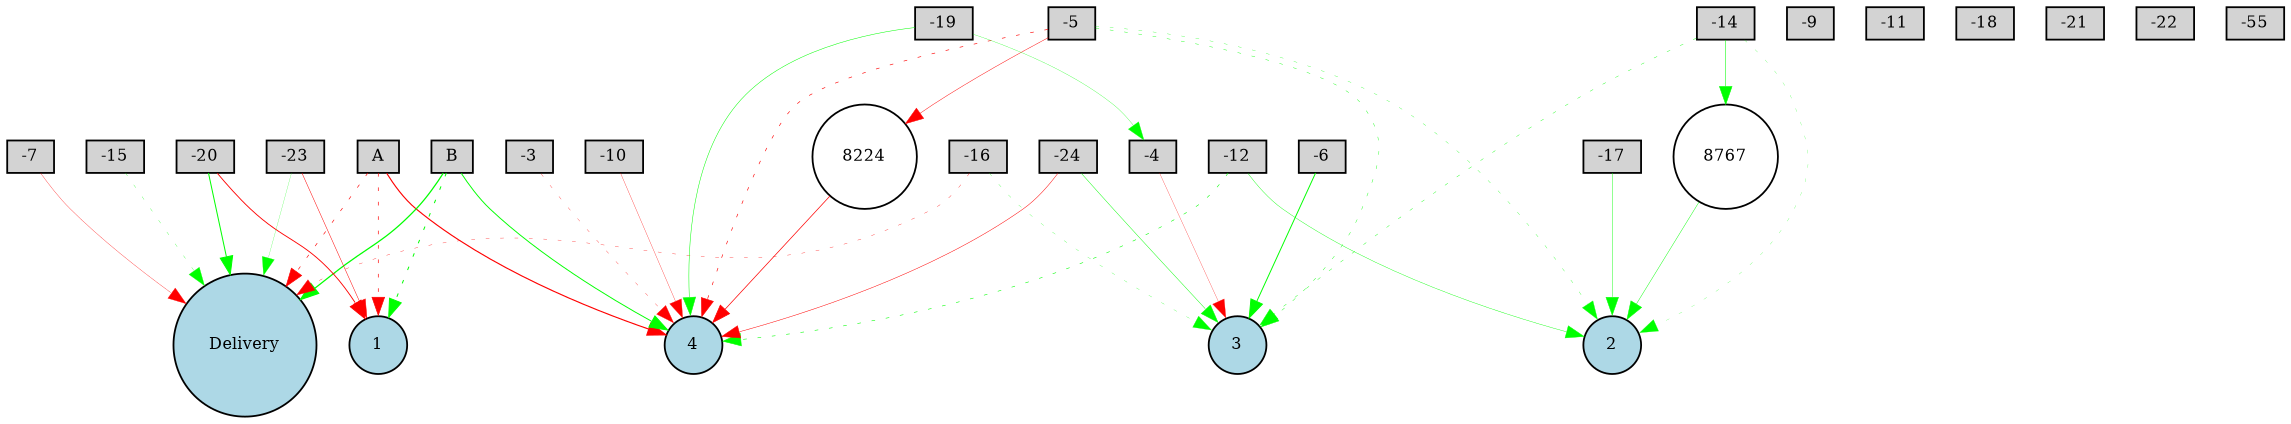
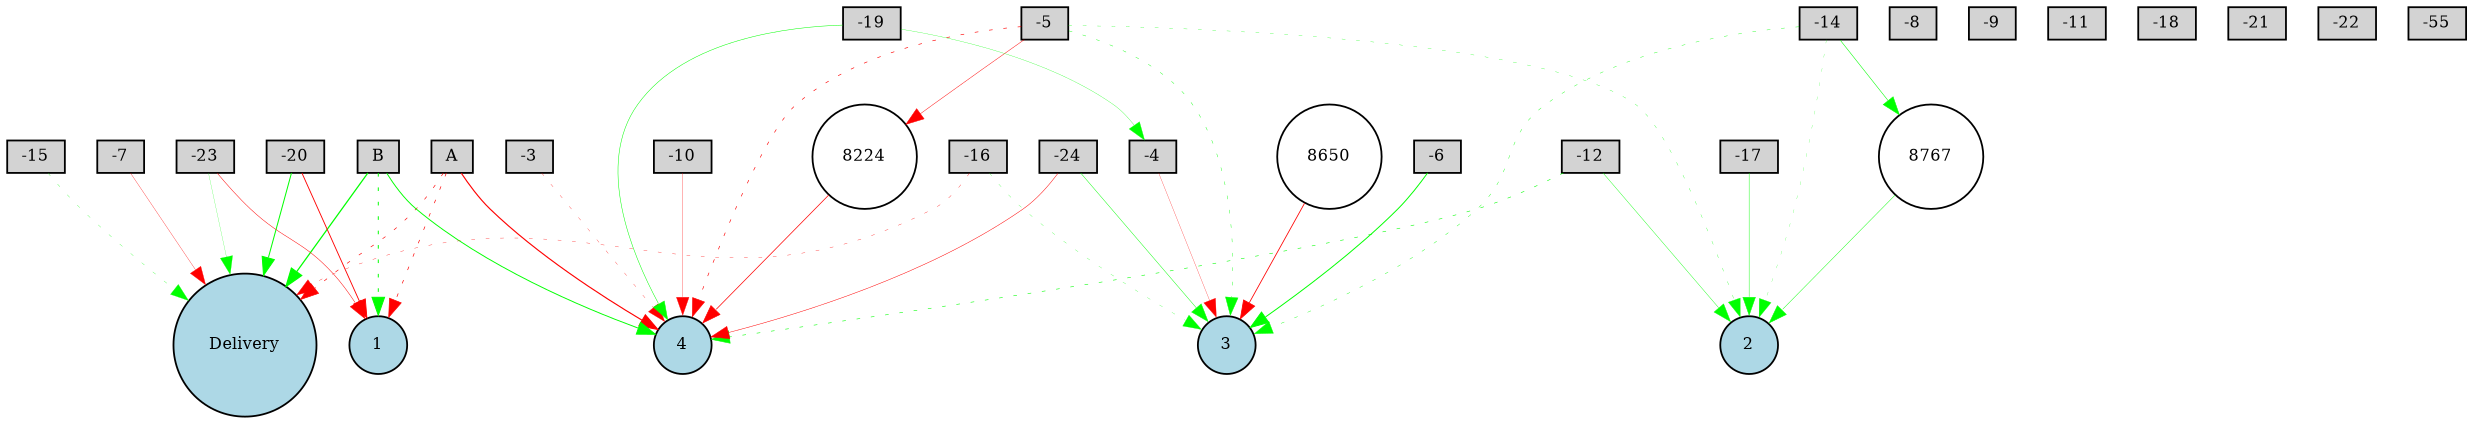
none -> (1913, 23)
none -> (1329, 157)
